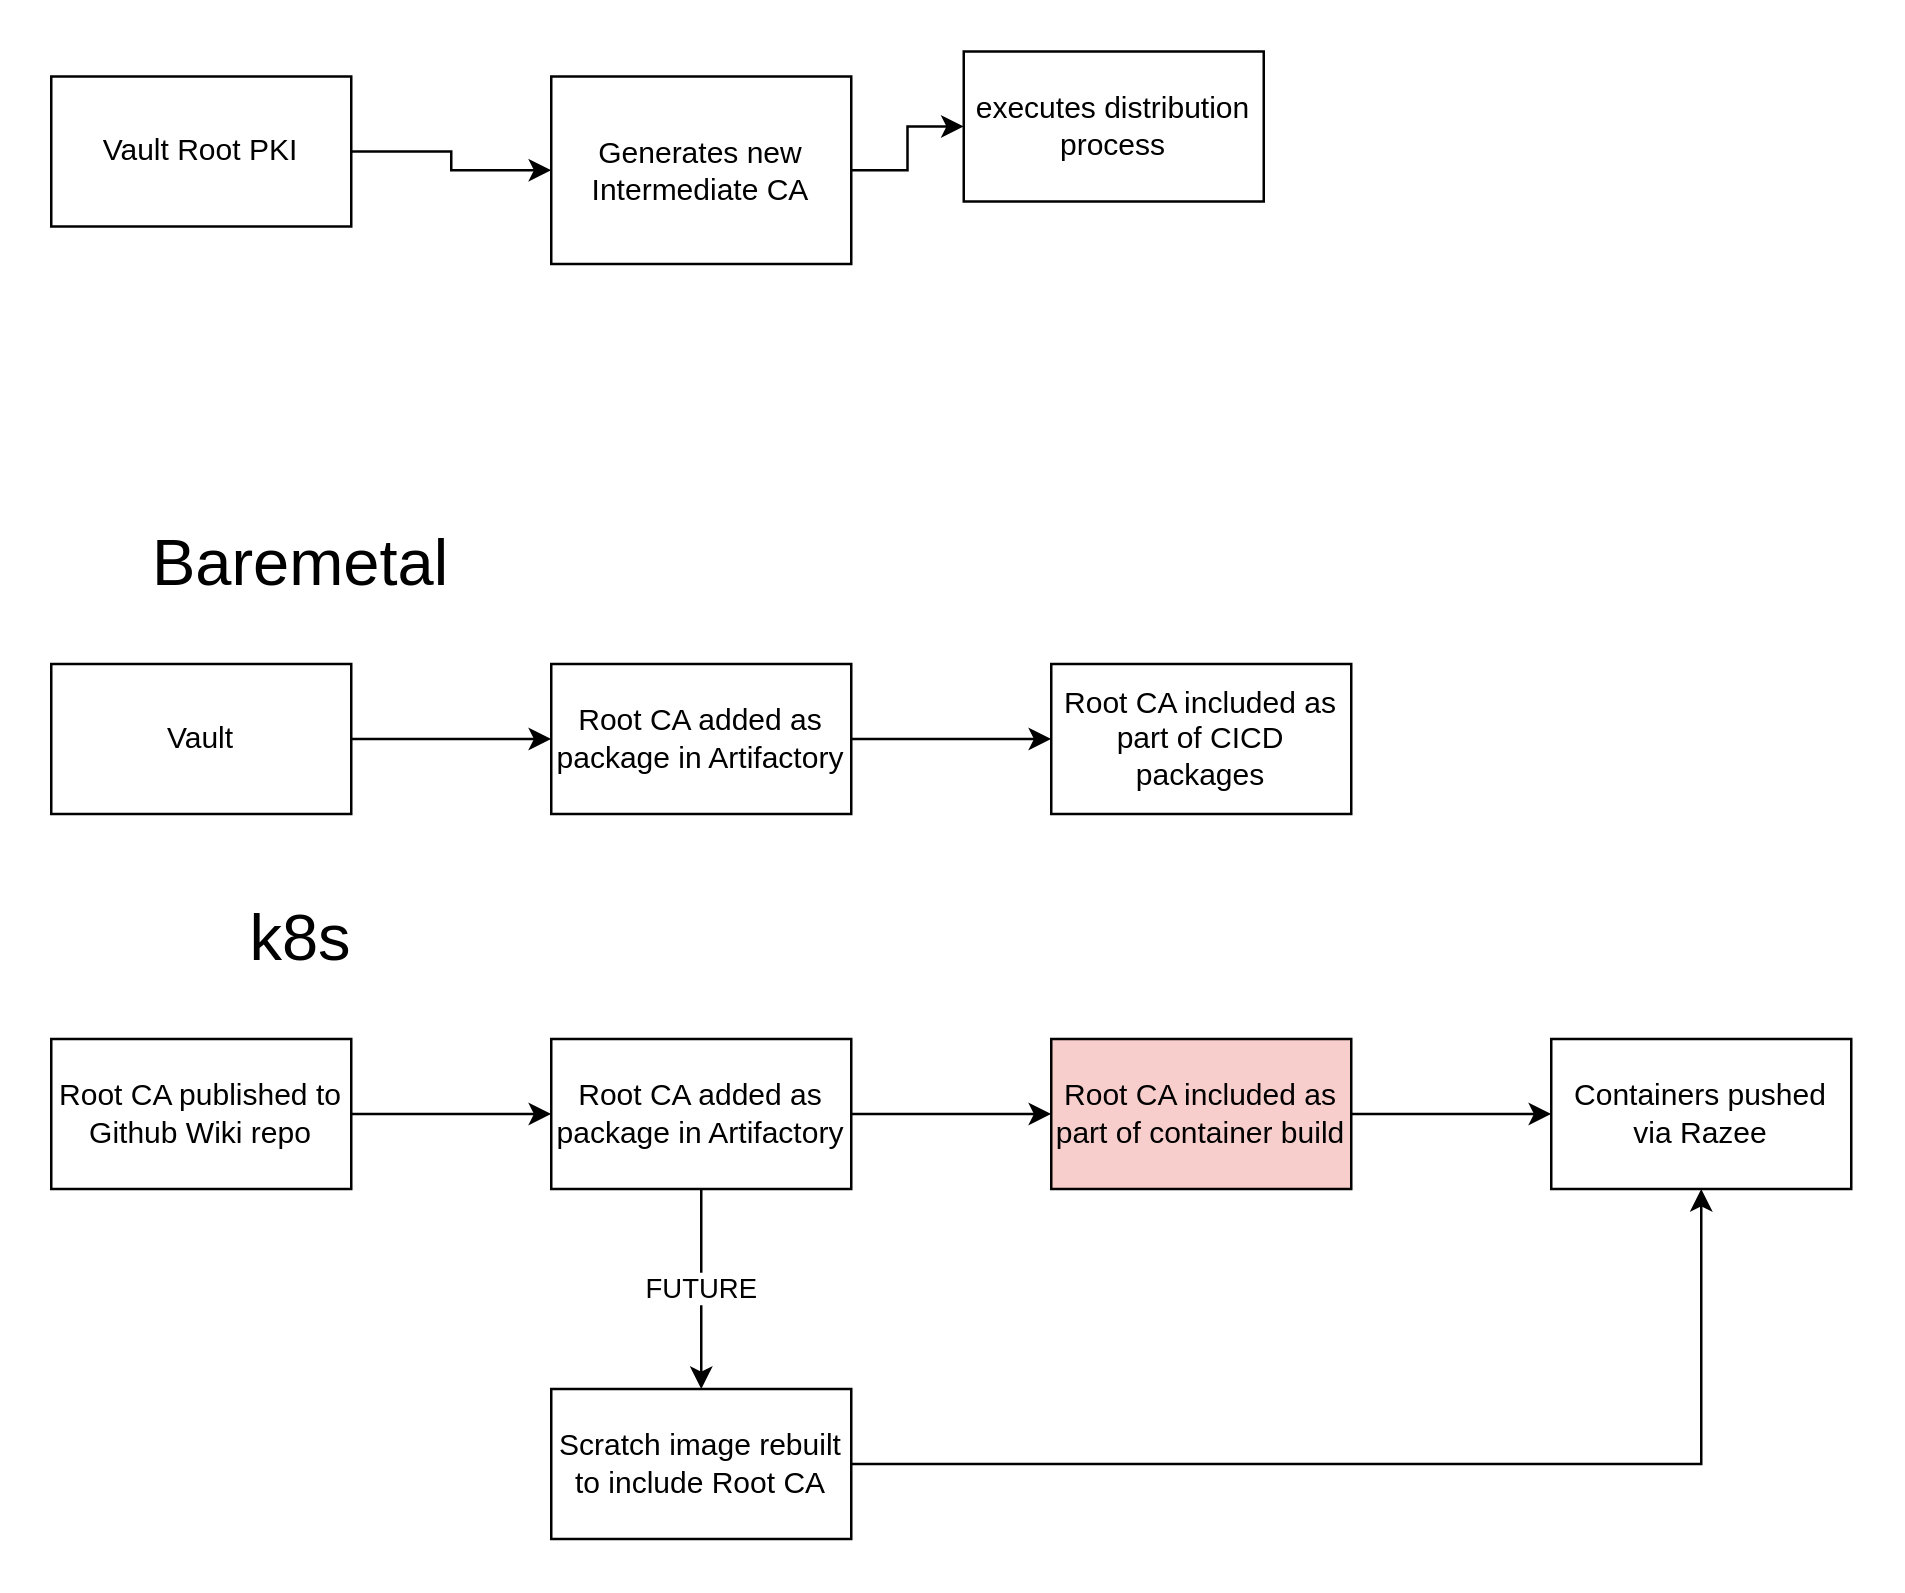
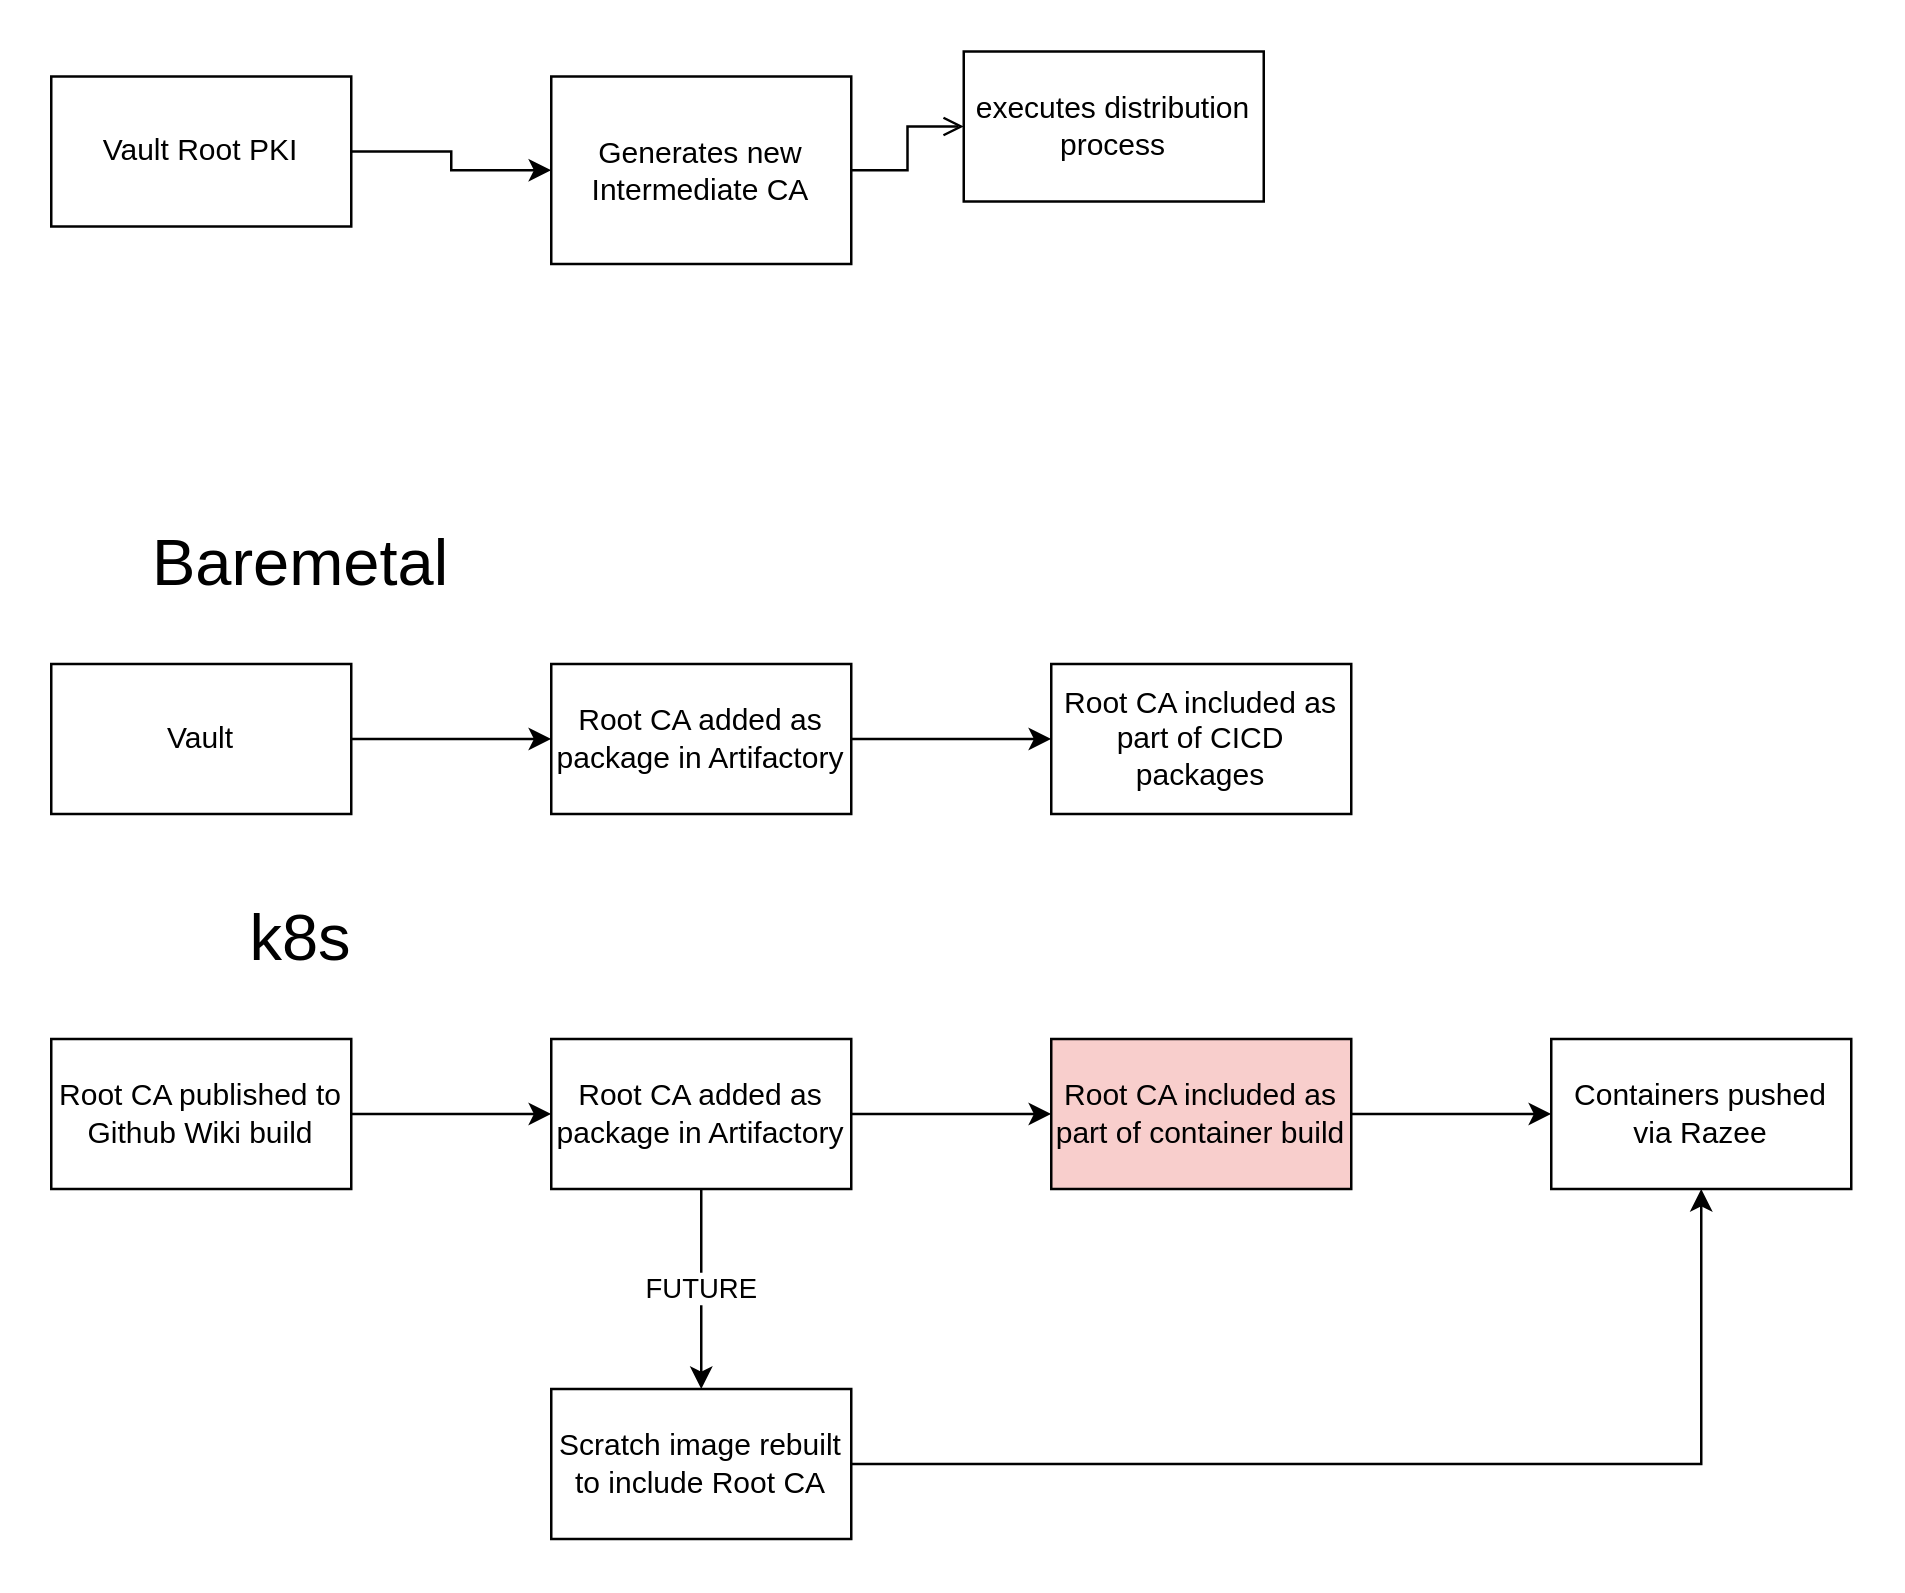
(945, 126) -> (949, 126)
(201, 1114) -> (201, 1114)
